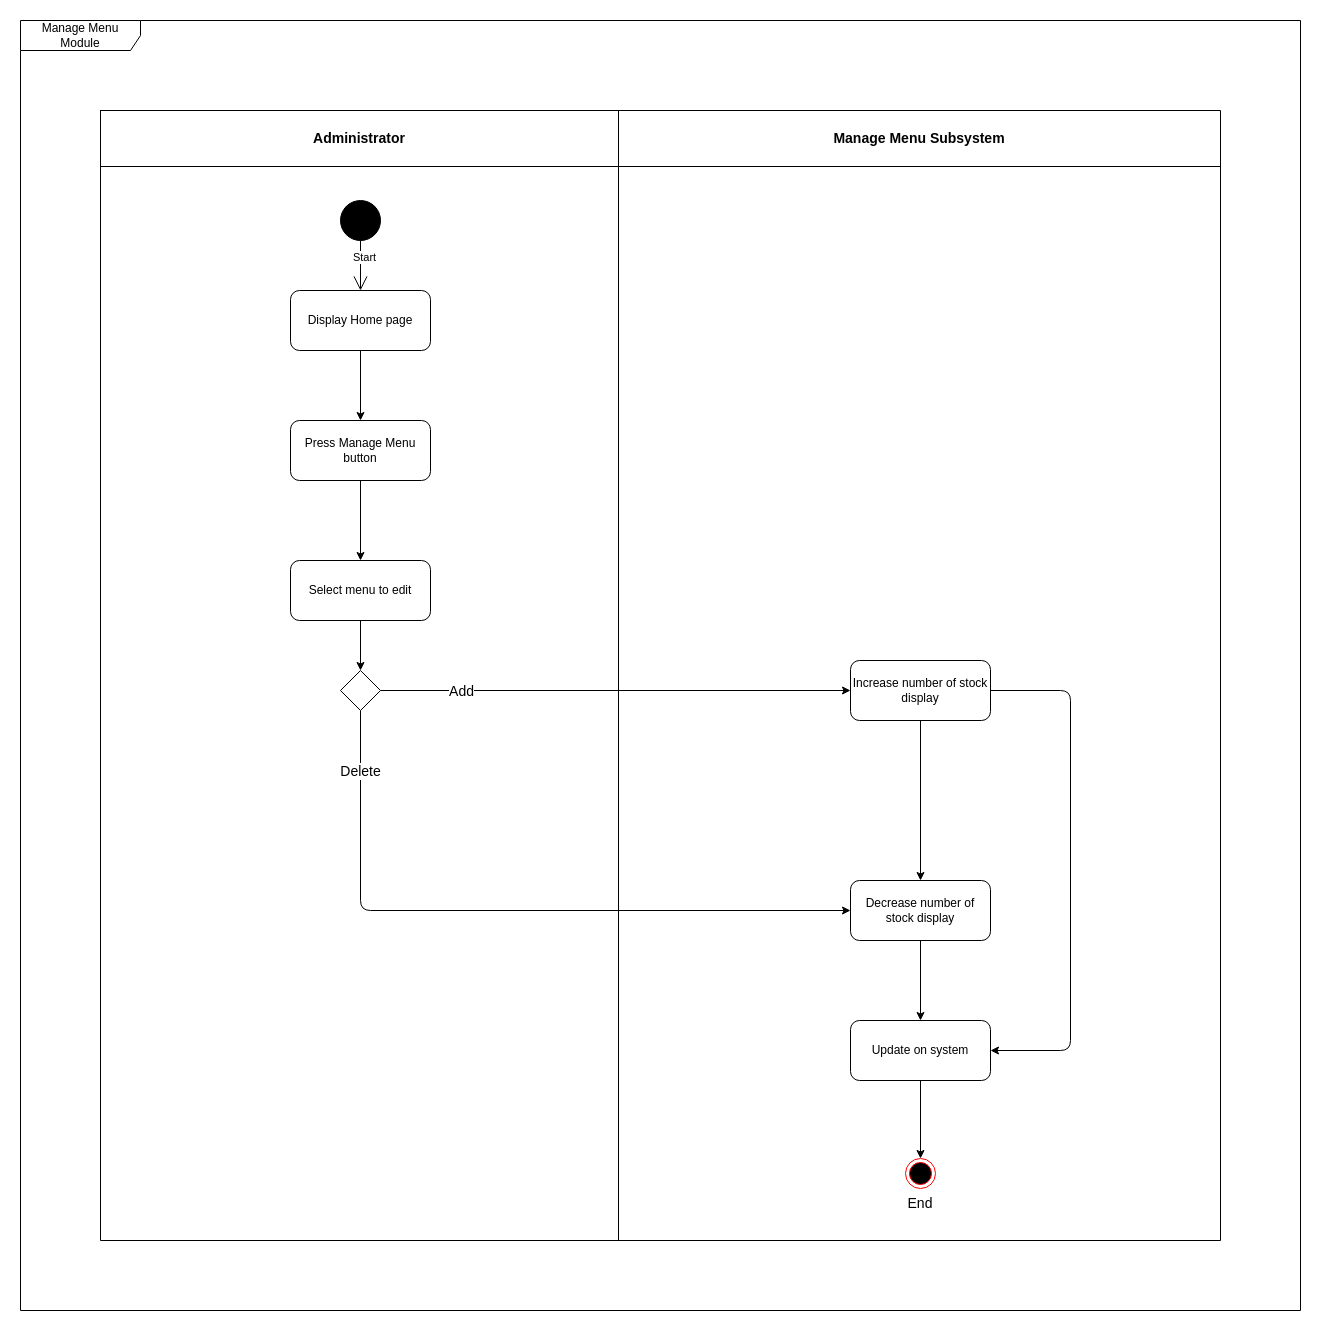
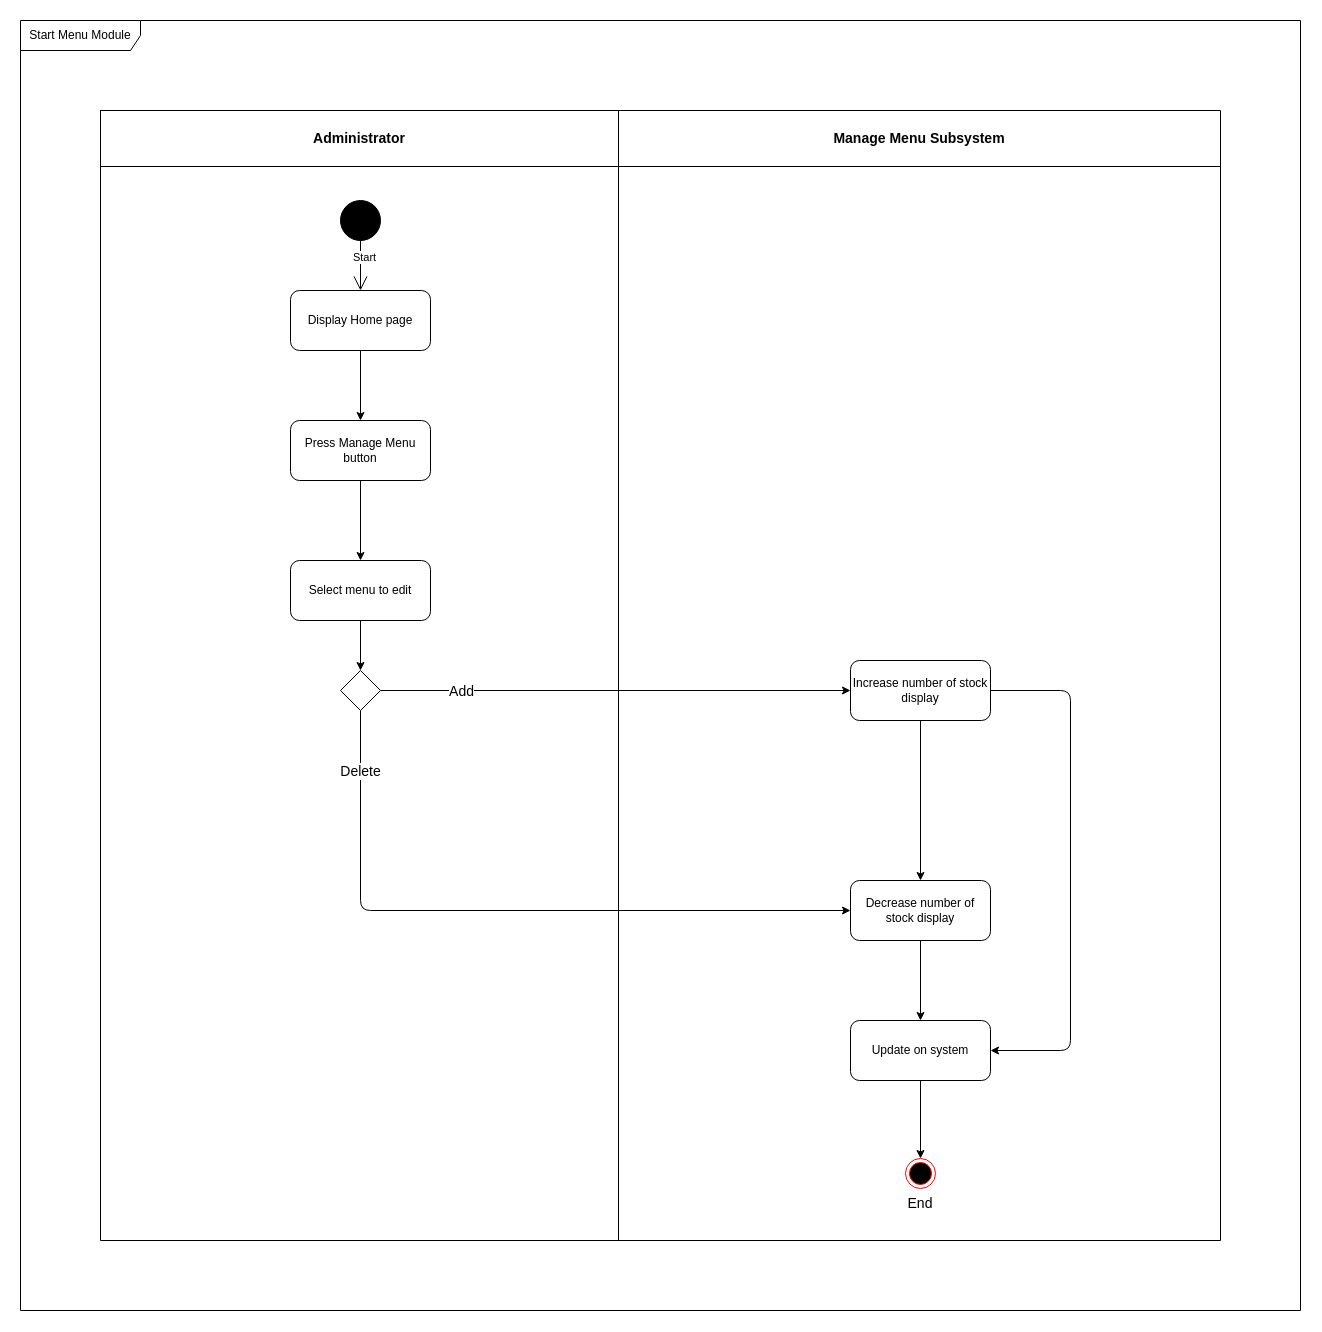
(81, 36) -> (81, 36)
